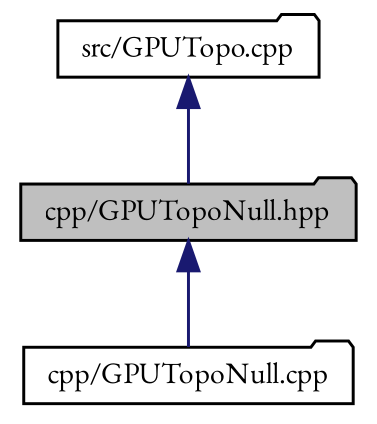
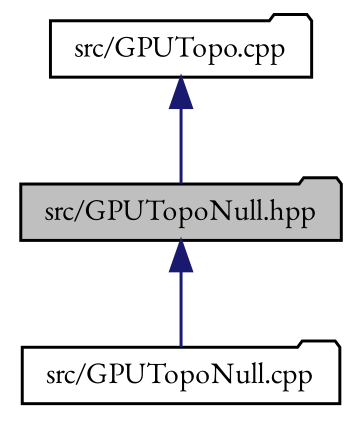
(188, 212) -> (181, 212)
(188, 375) -> (181, 375)
